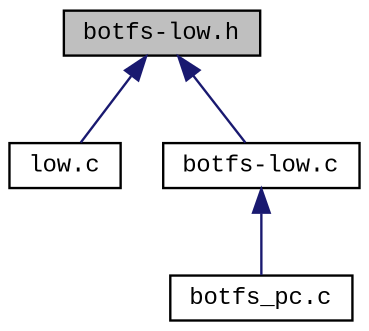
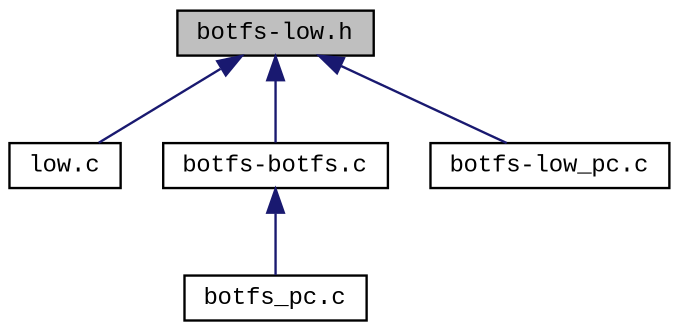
(261, 166) -> (276, 166)
none -> (550, 166)
